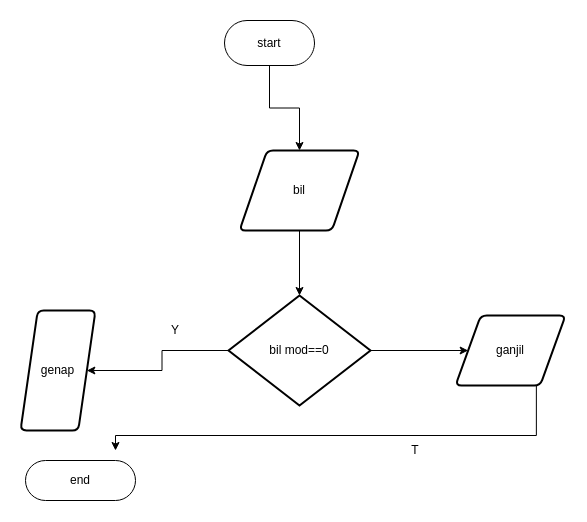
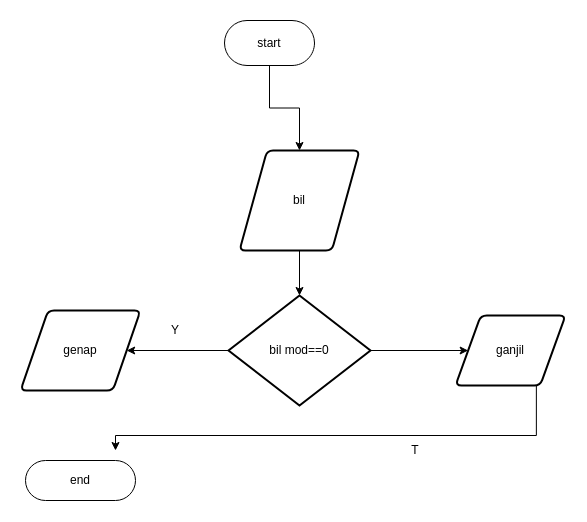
(300, 191) -> (300, 201)
(58, 371) -> (81, 351)
